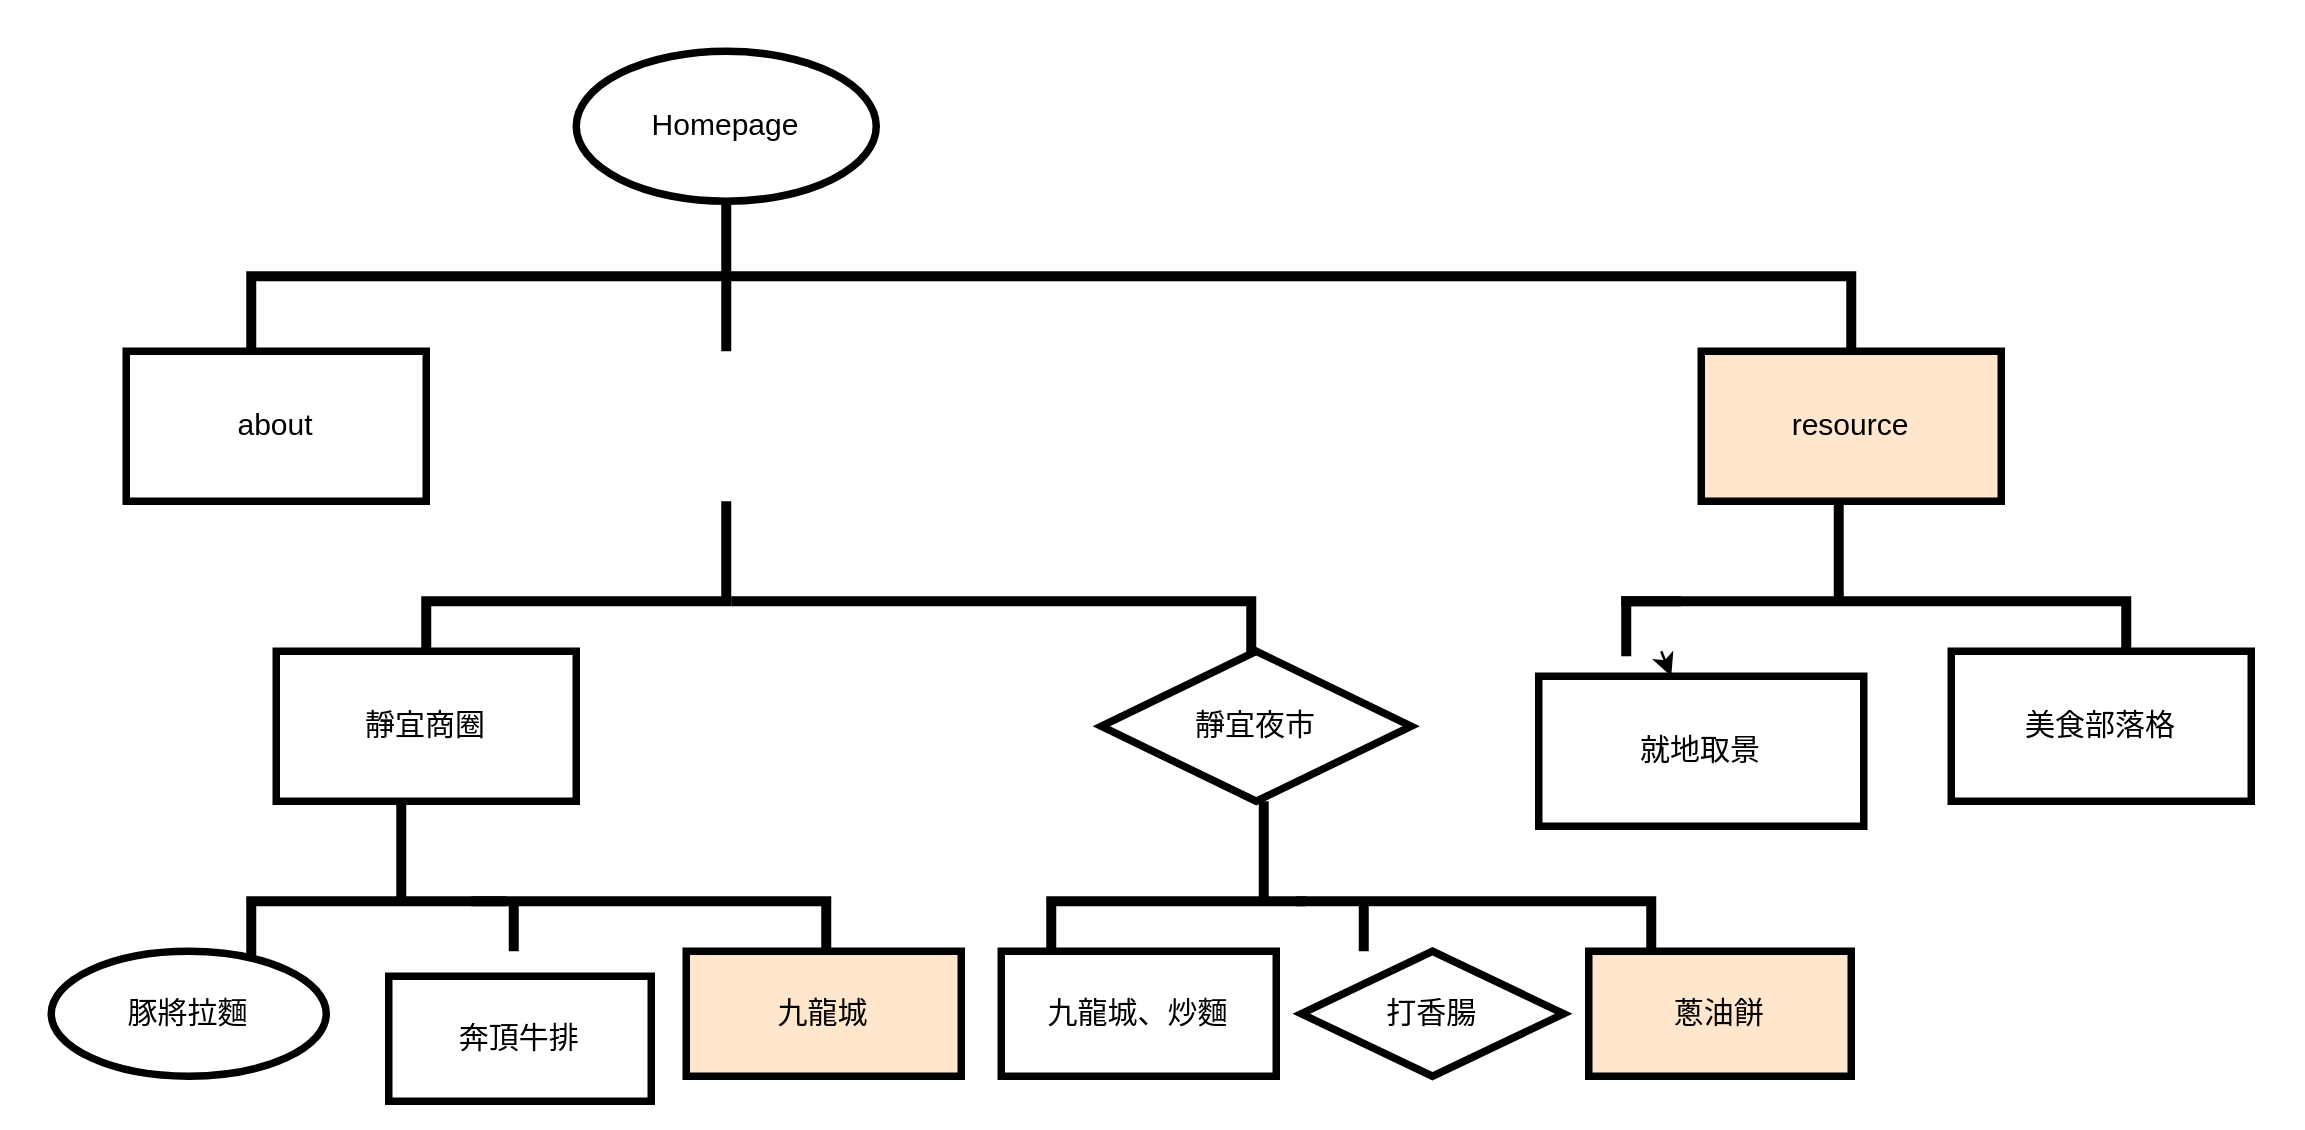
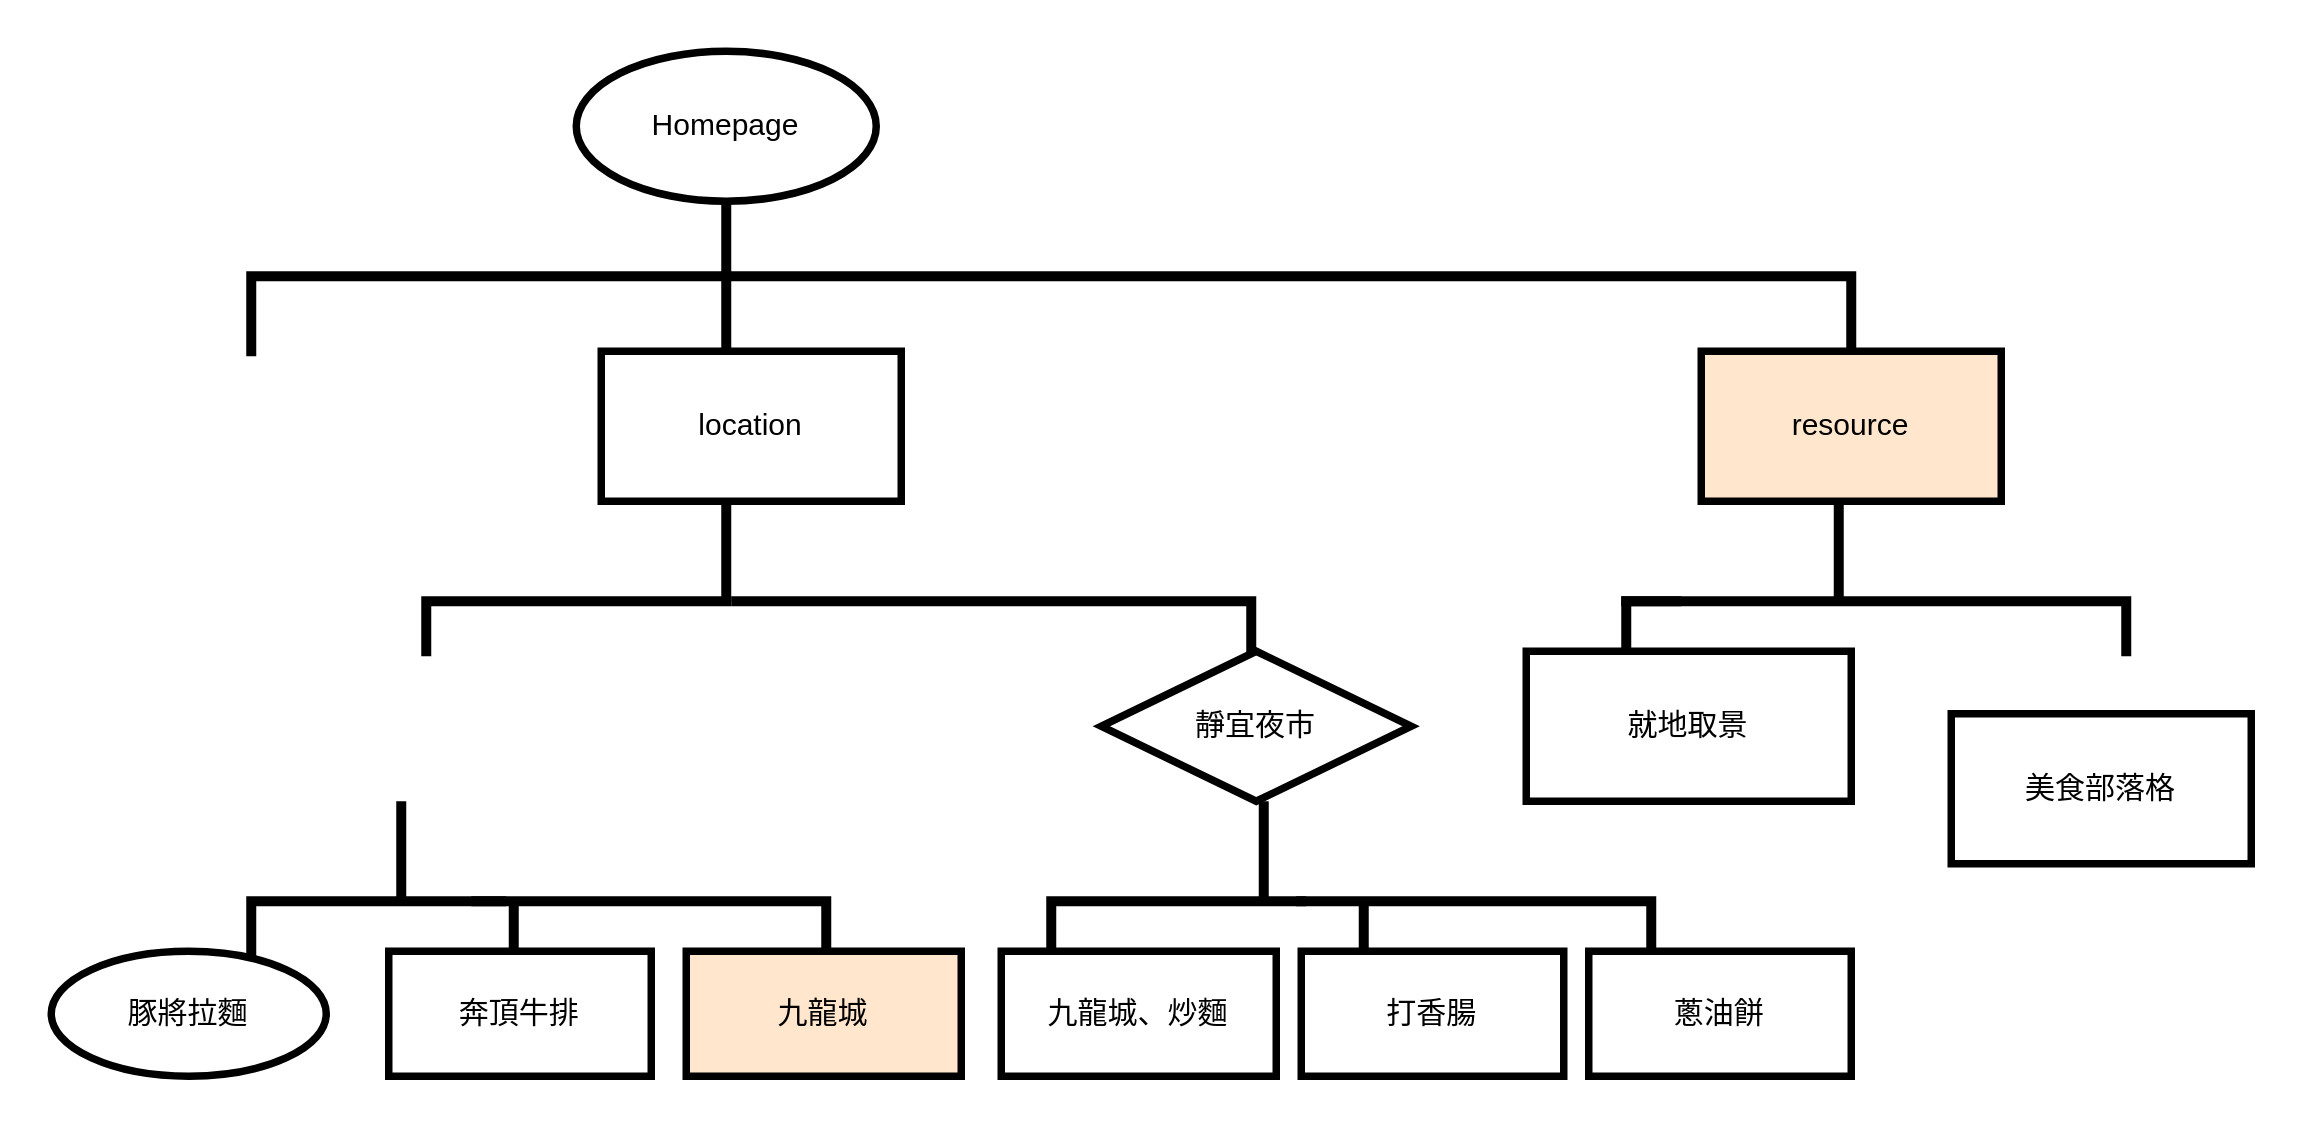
(276, 426) -> none
none -> (751, 426)
(426, 726) -> none
(2101, 726) -> (2101, 789)
(1701, 751) -> (1689, 726)
(1433, 1014) -> (1433, 1014)
(1720, 1014) -> (1720, 1014)
(520, 1039) -> (520, 1014)
